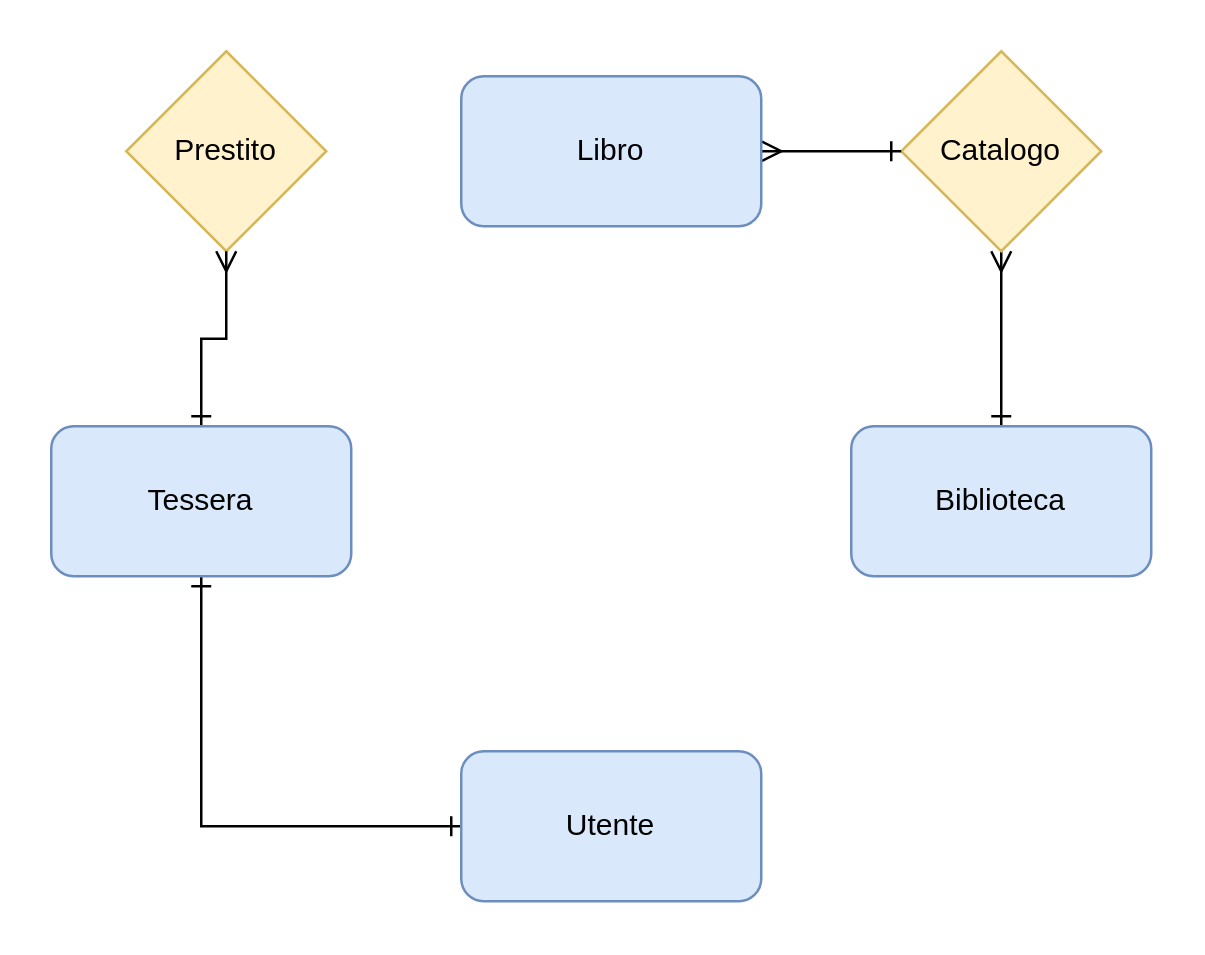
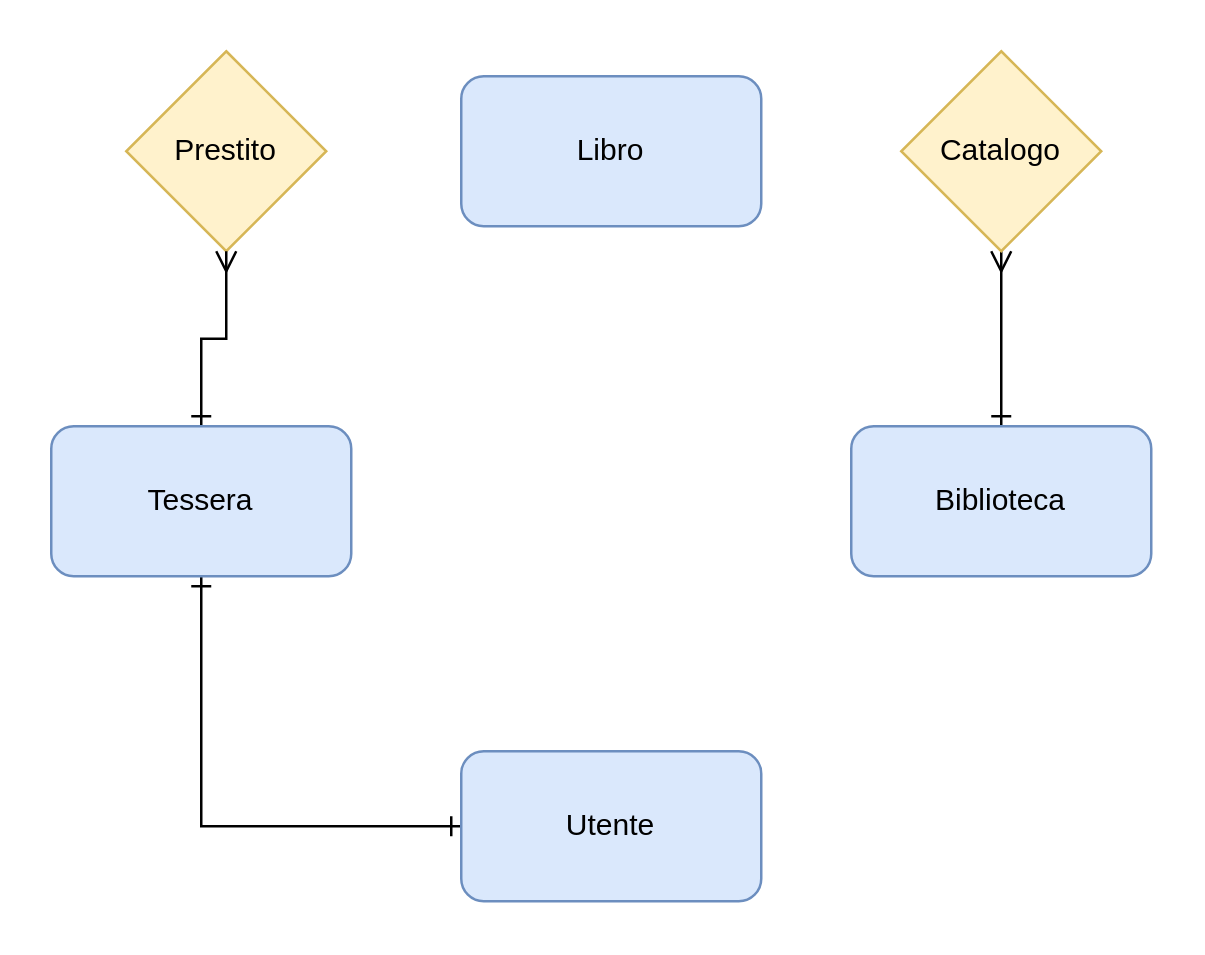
(831, 151) -> none
